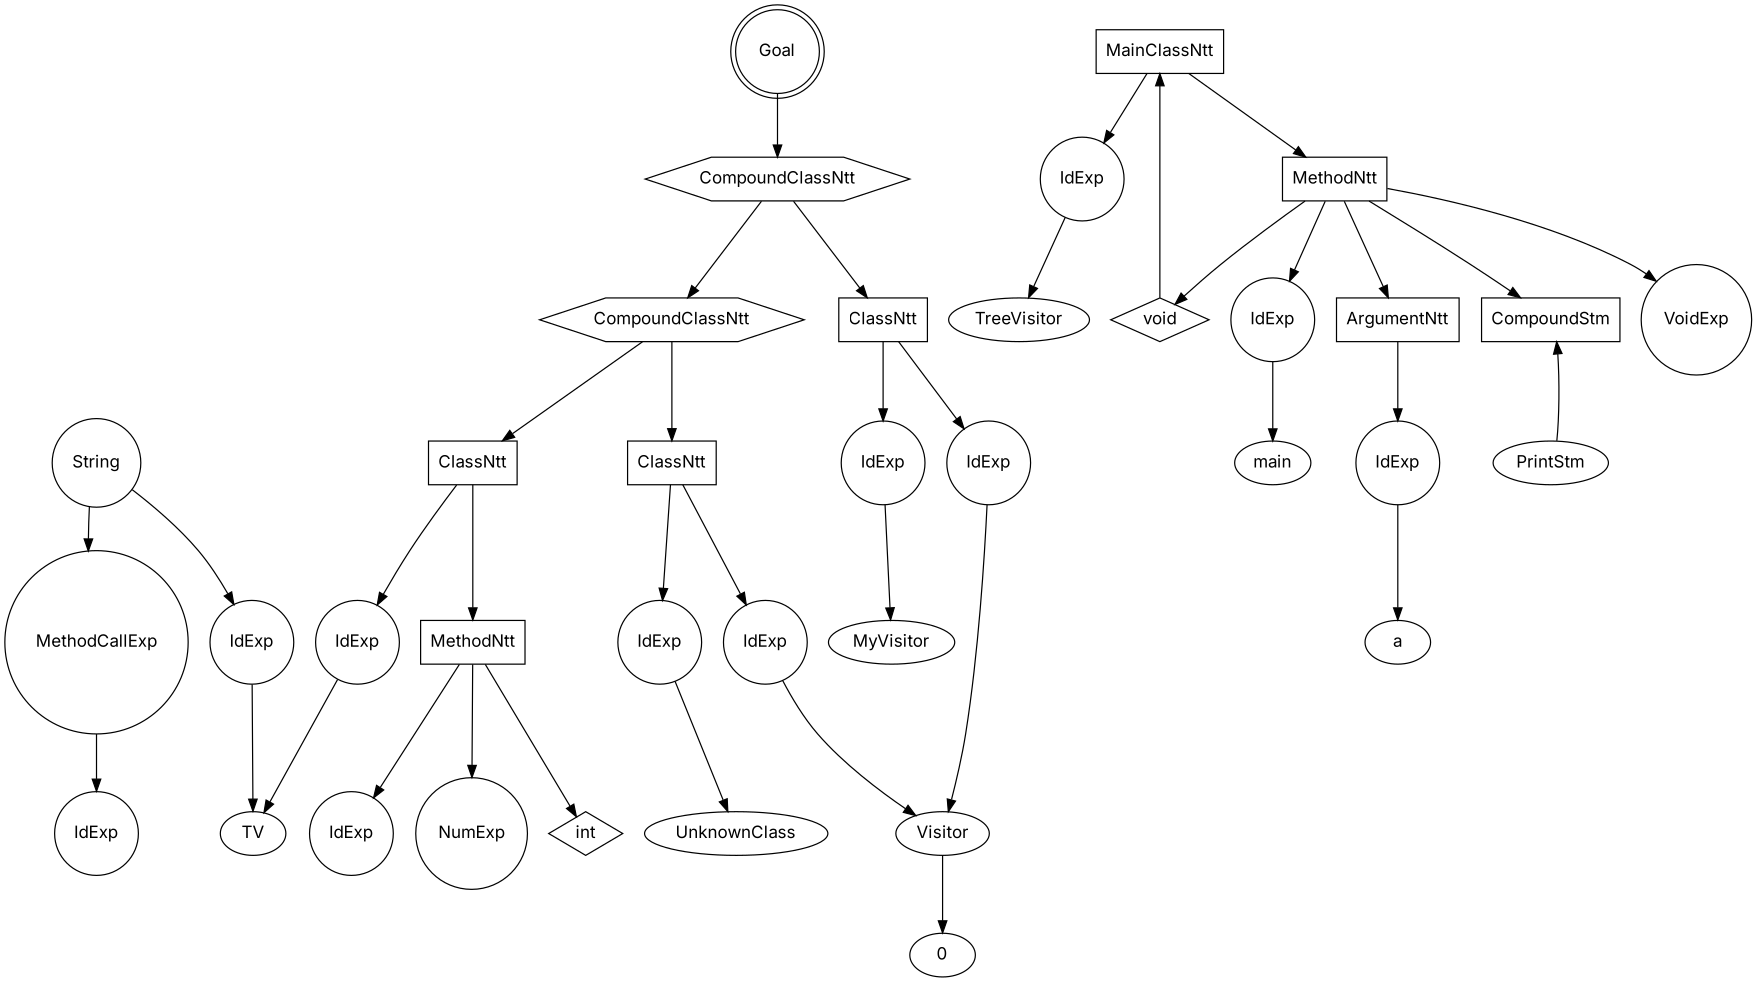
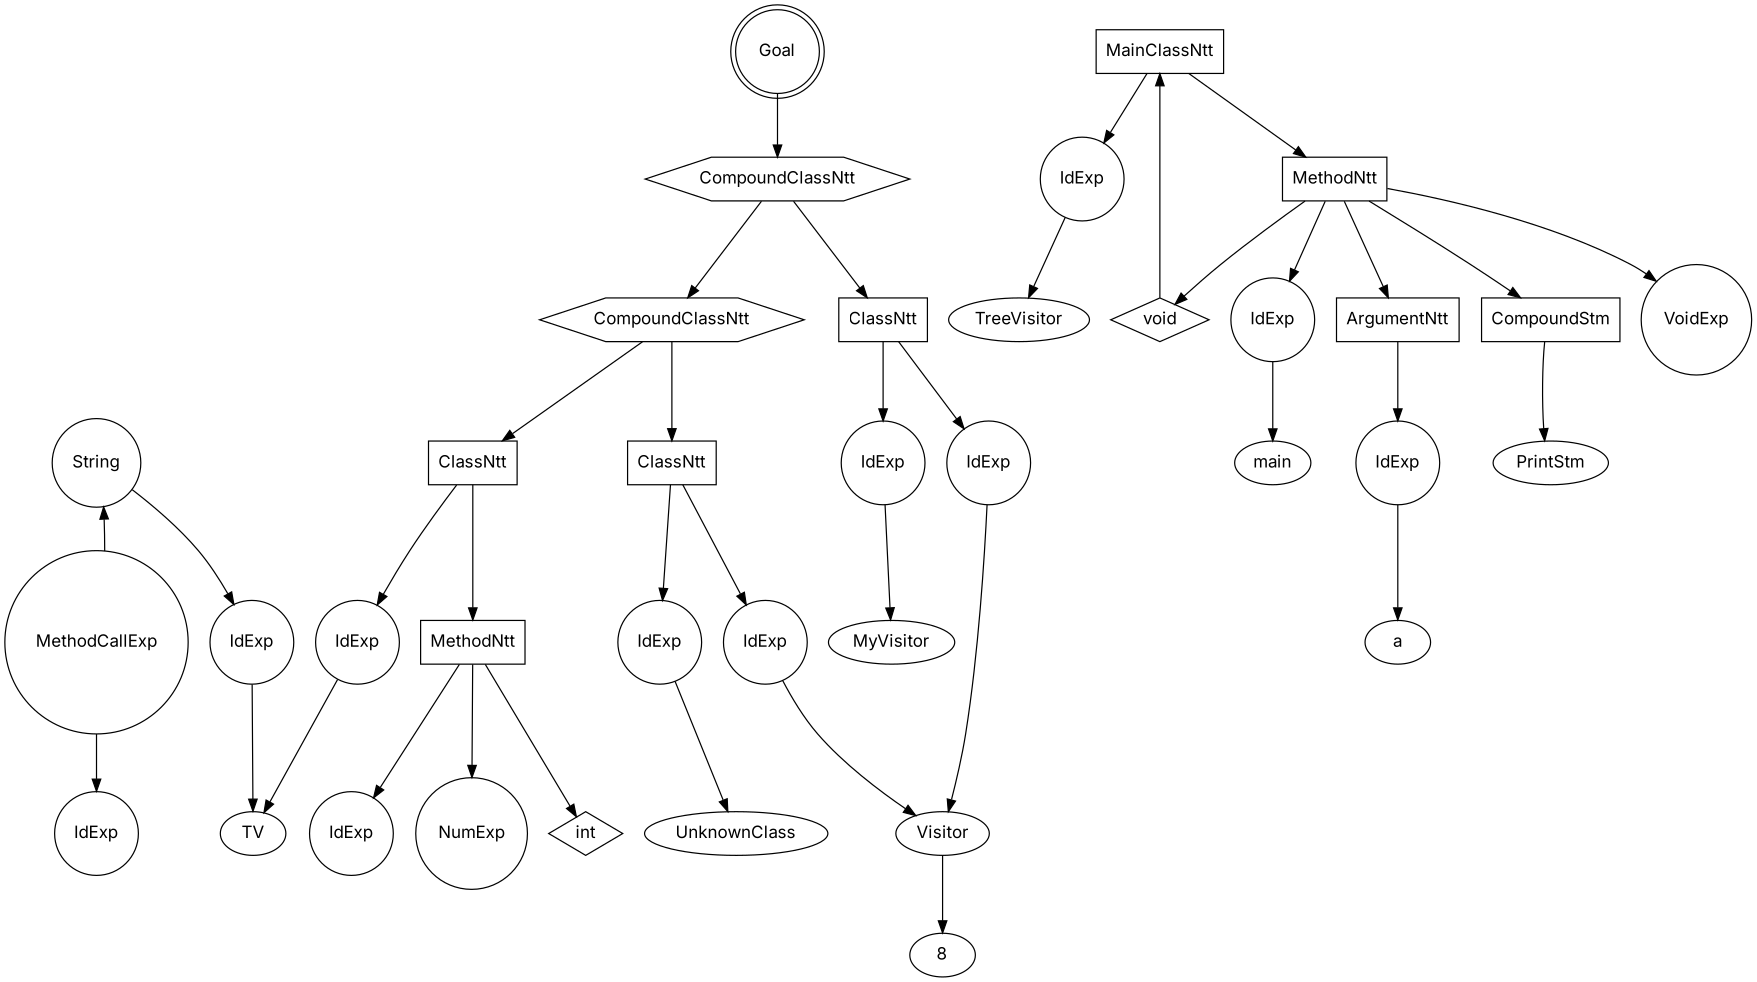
(1559, 397) -> (1543, 385)
(89, 523) -> (105, 535)
(943, 955) -> (943, 955)
